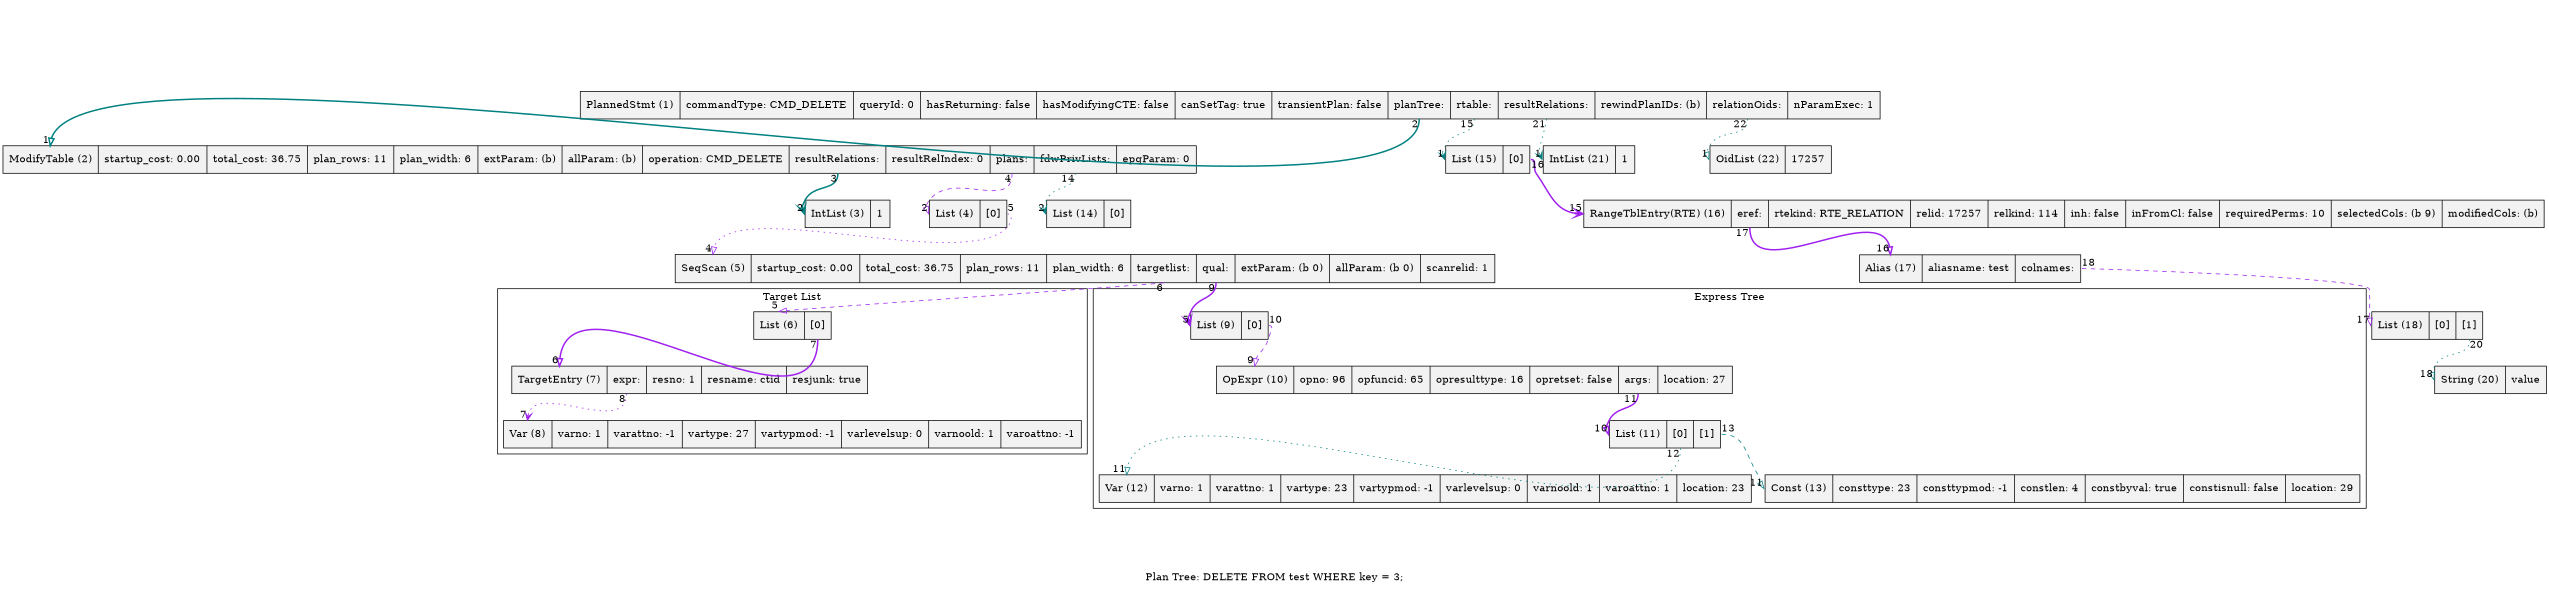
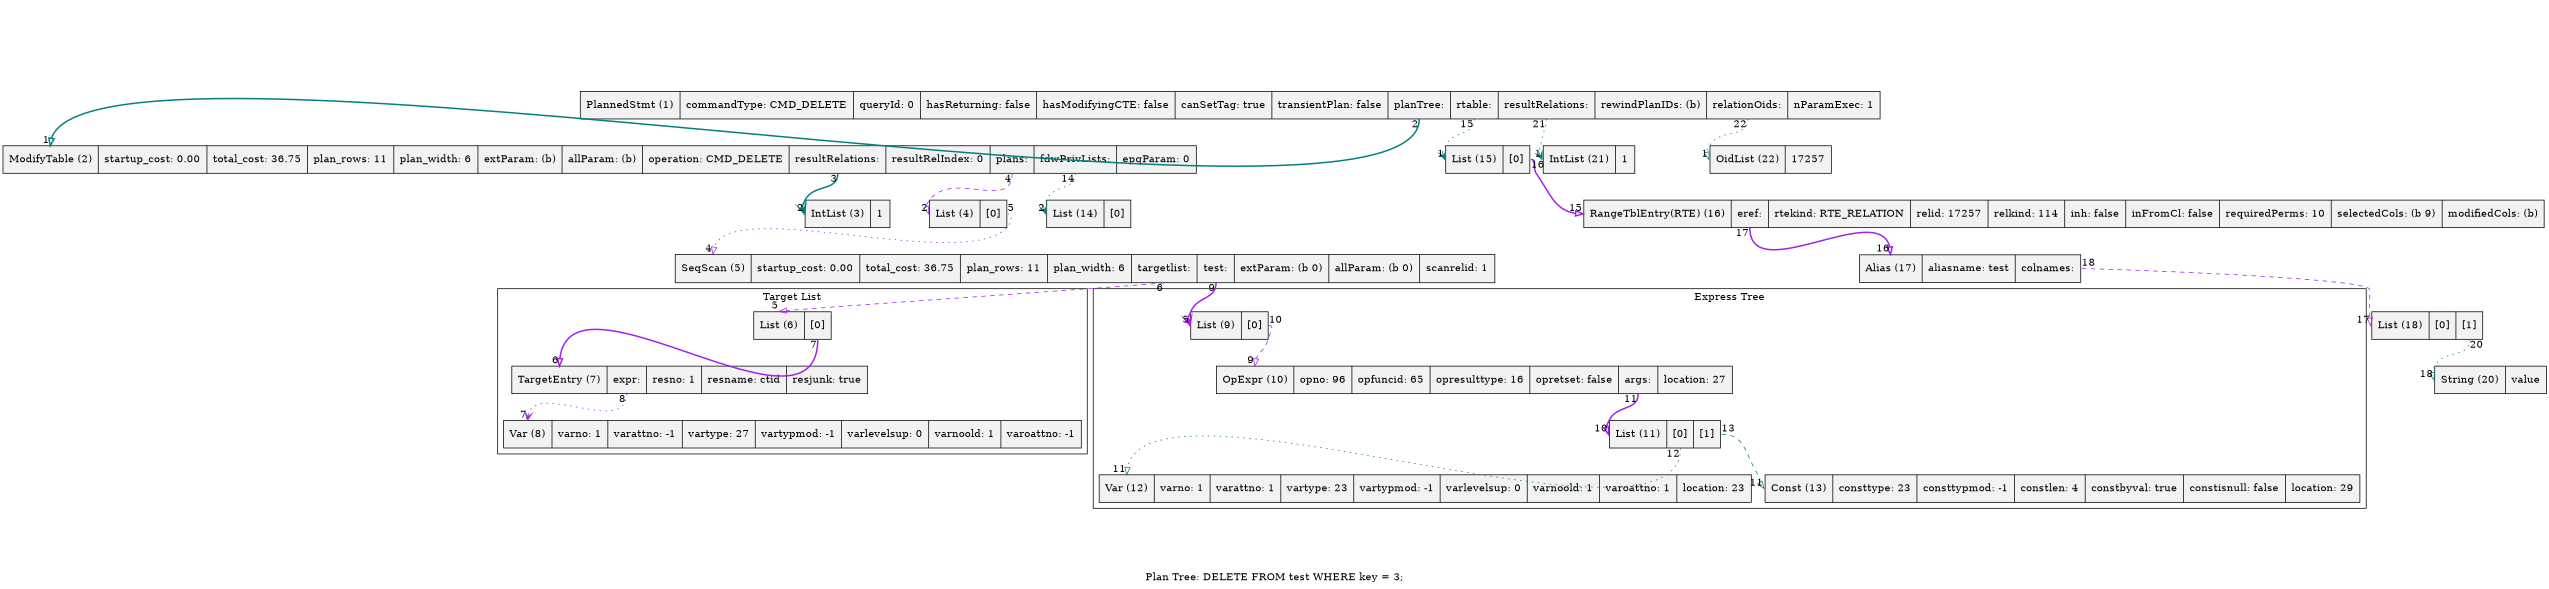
(1547, 191) -> (1547, 191)
(1216, 268) -> (1216, 268)
